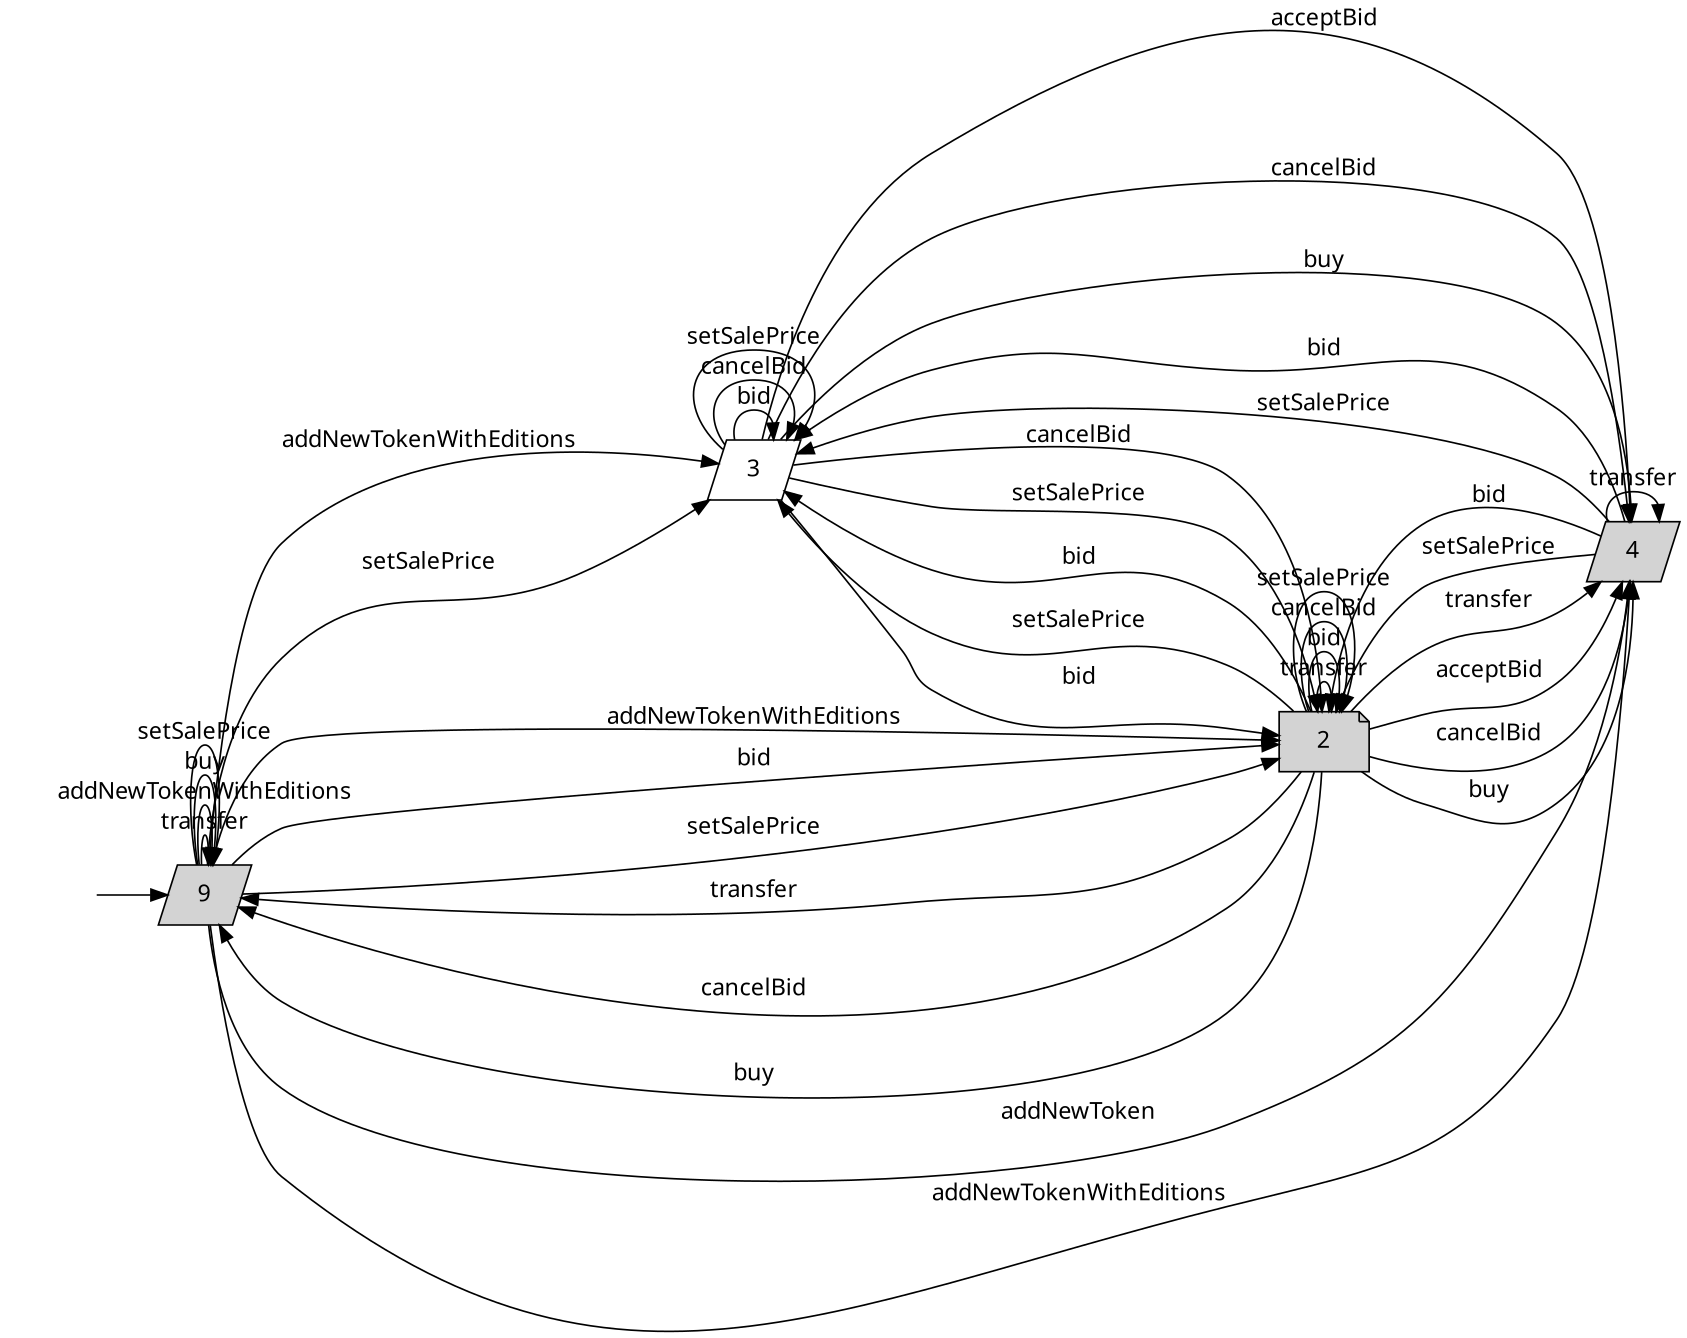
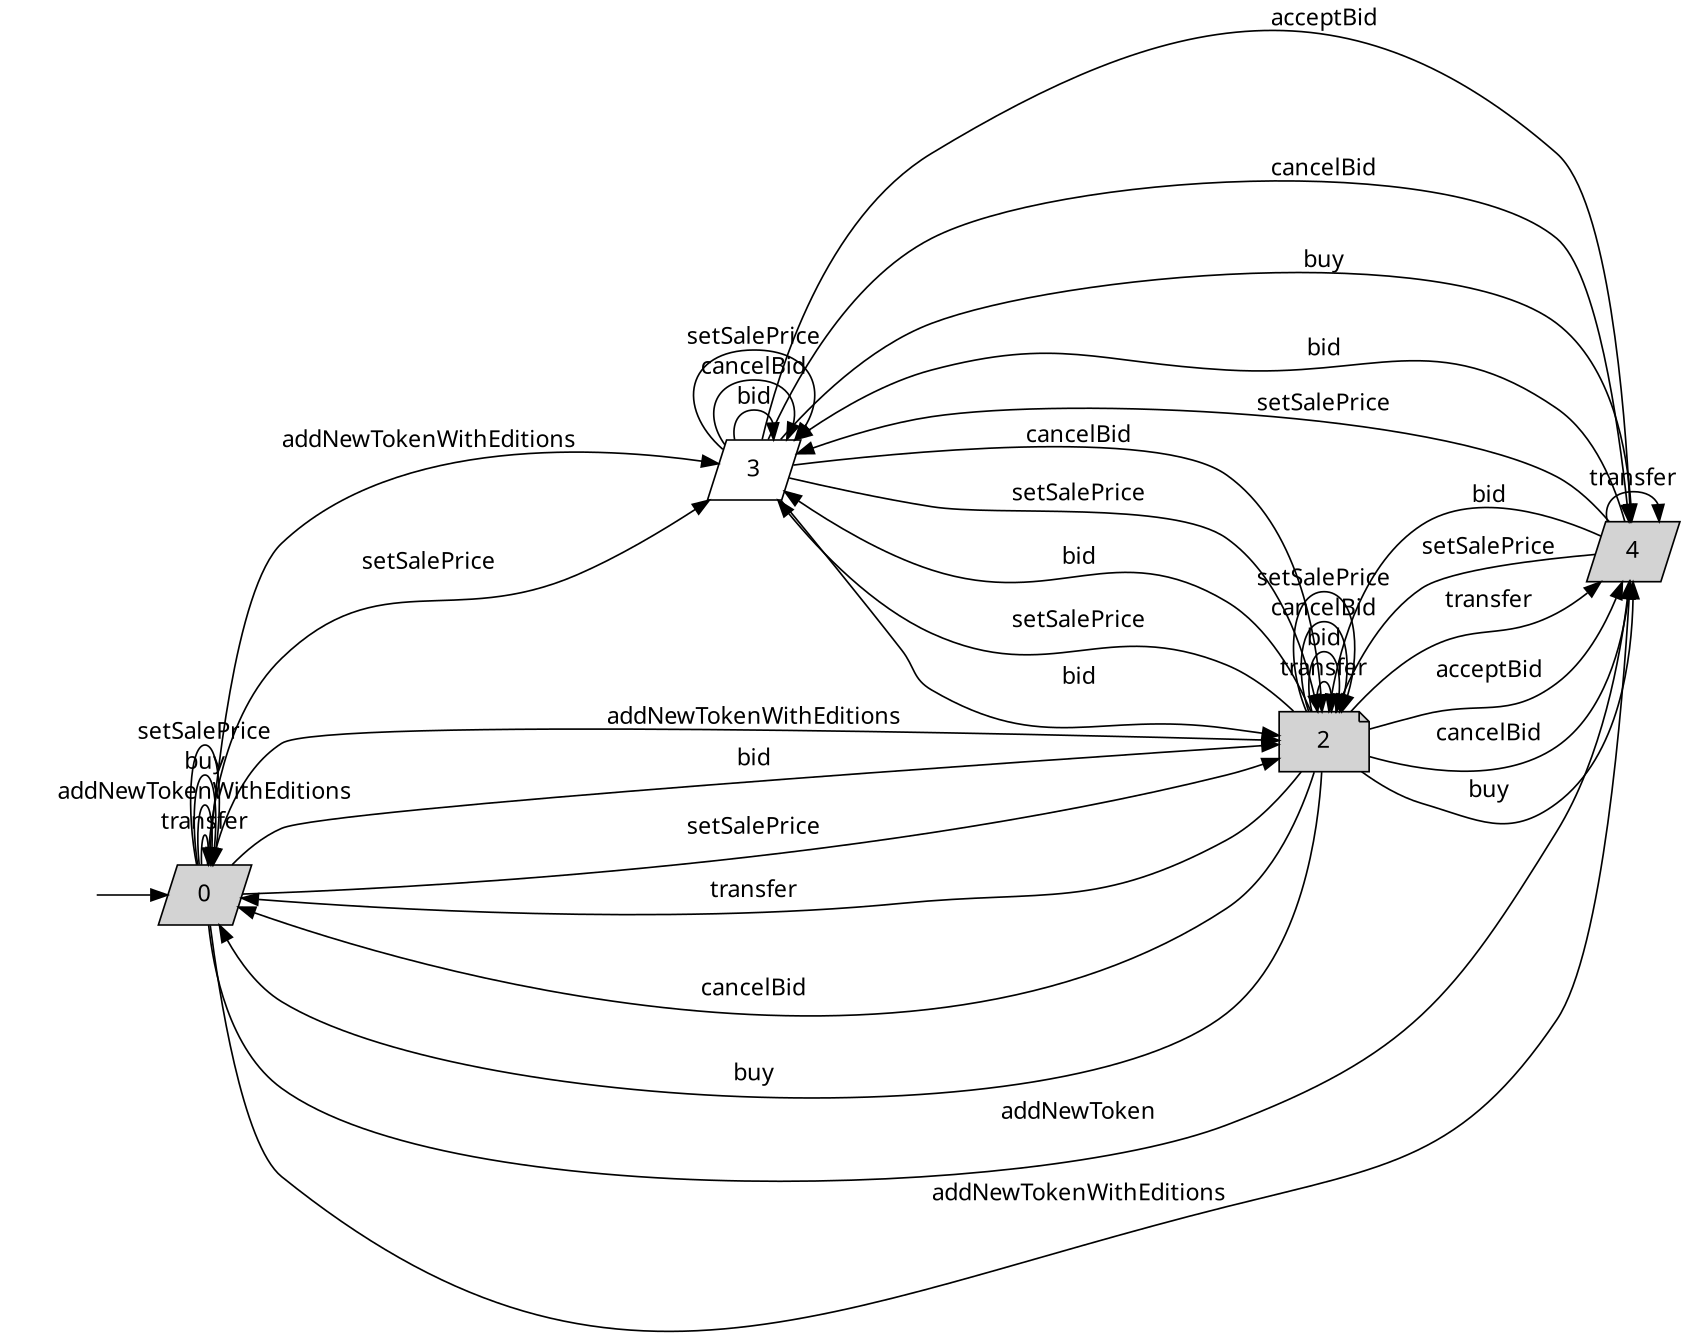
(205, 895) -> (205, 895)
